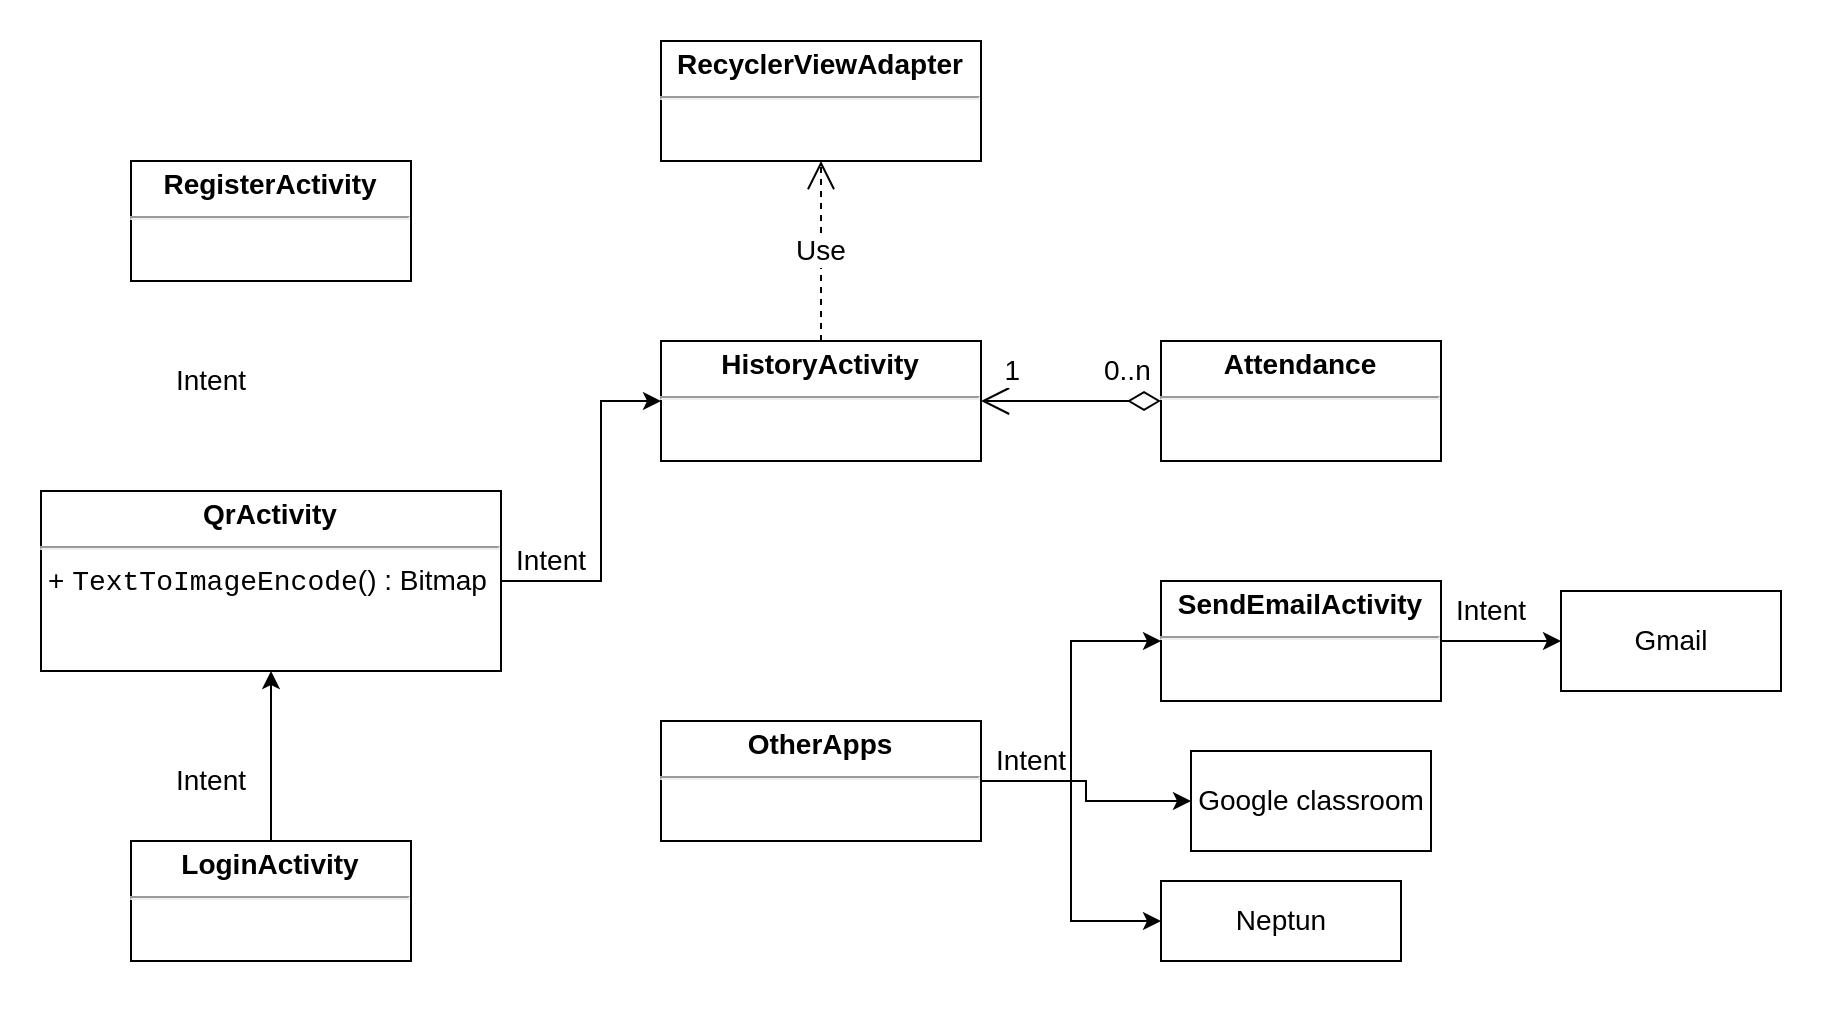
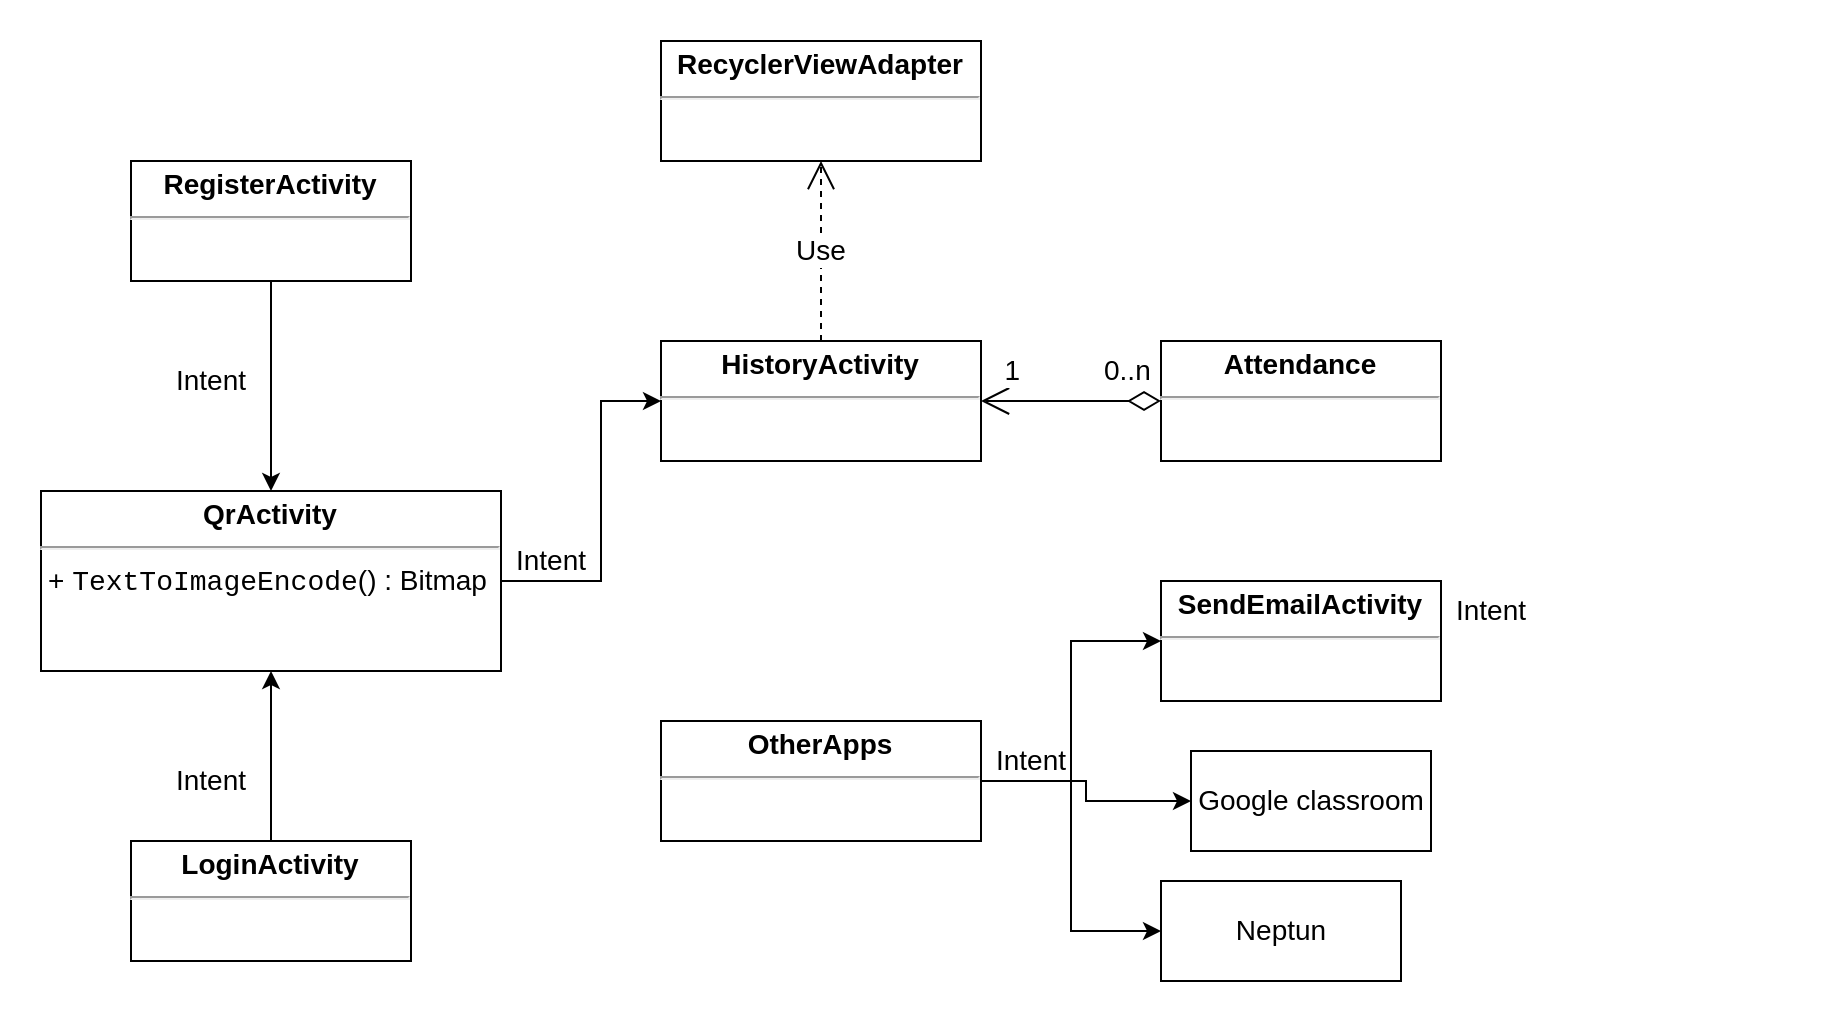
none -> (271, 379)
(1494, 641) -> none
(1671, 641) -> none
(1281, 921) -> (1281, 931)
